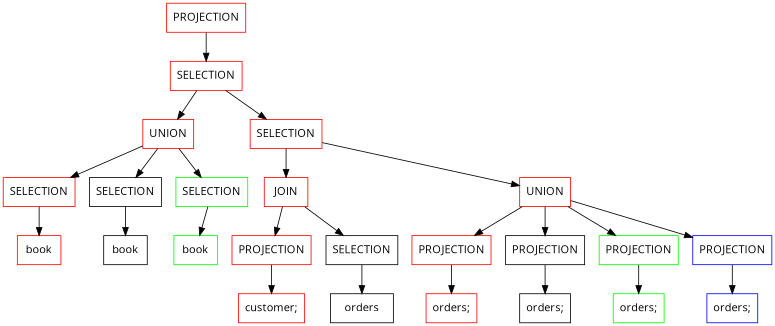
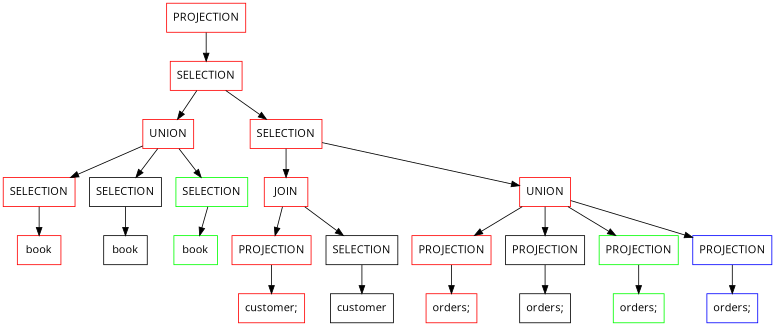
(362, 308) -> (362, 308)
